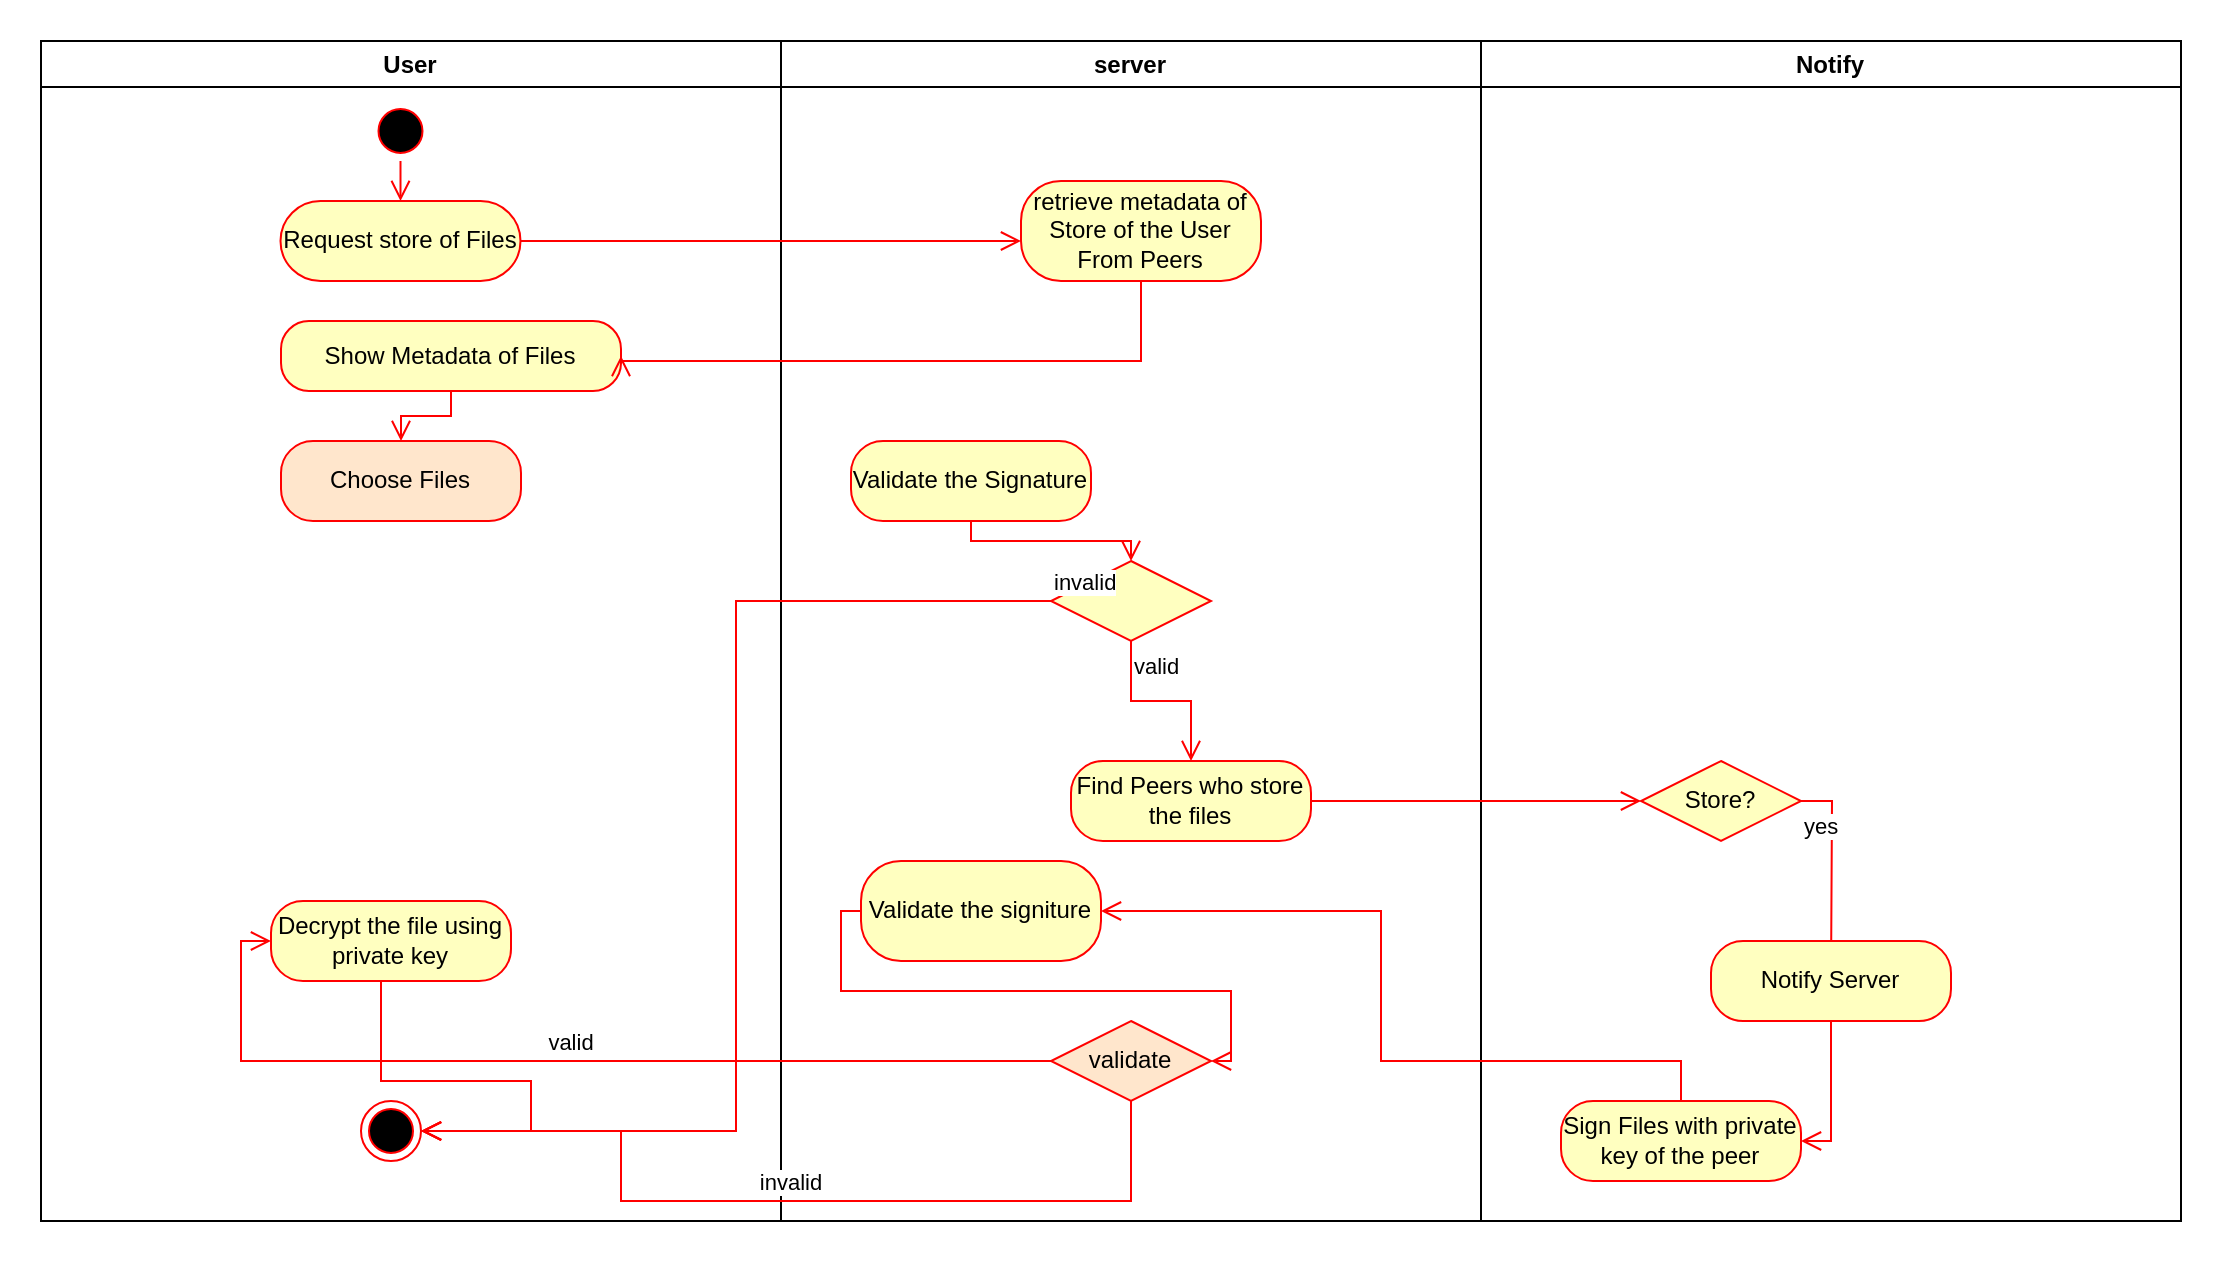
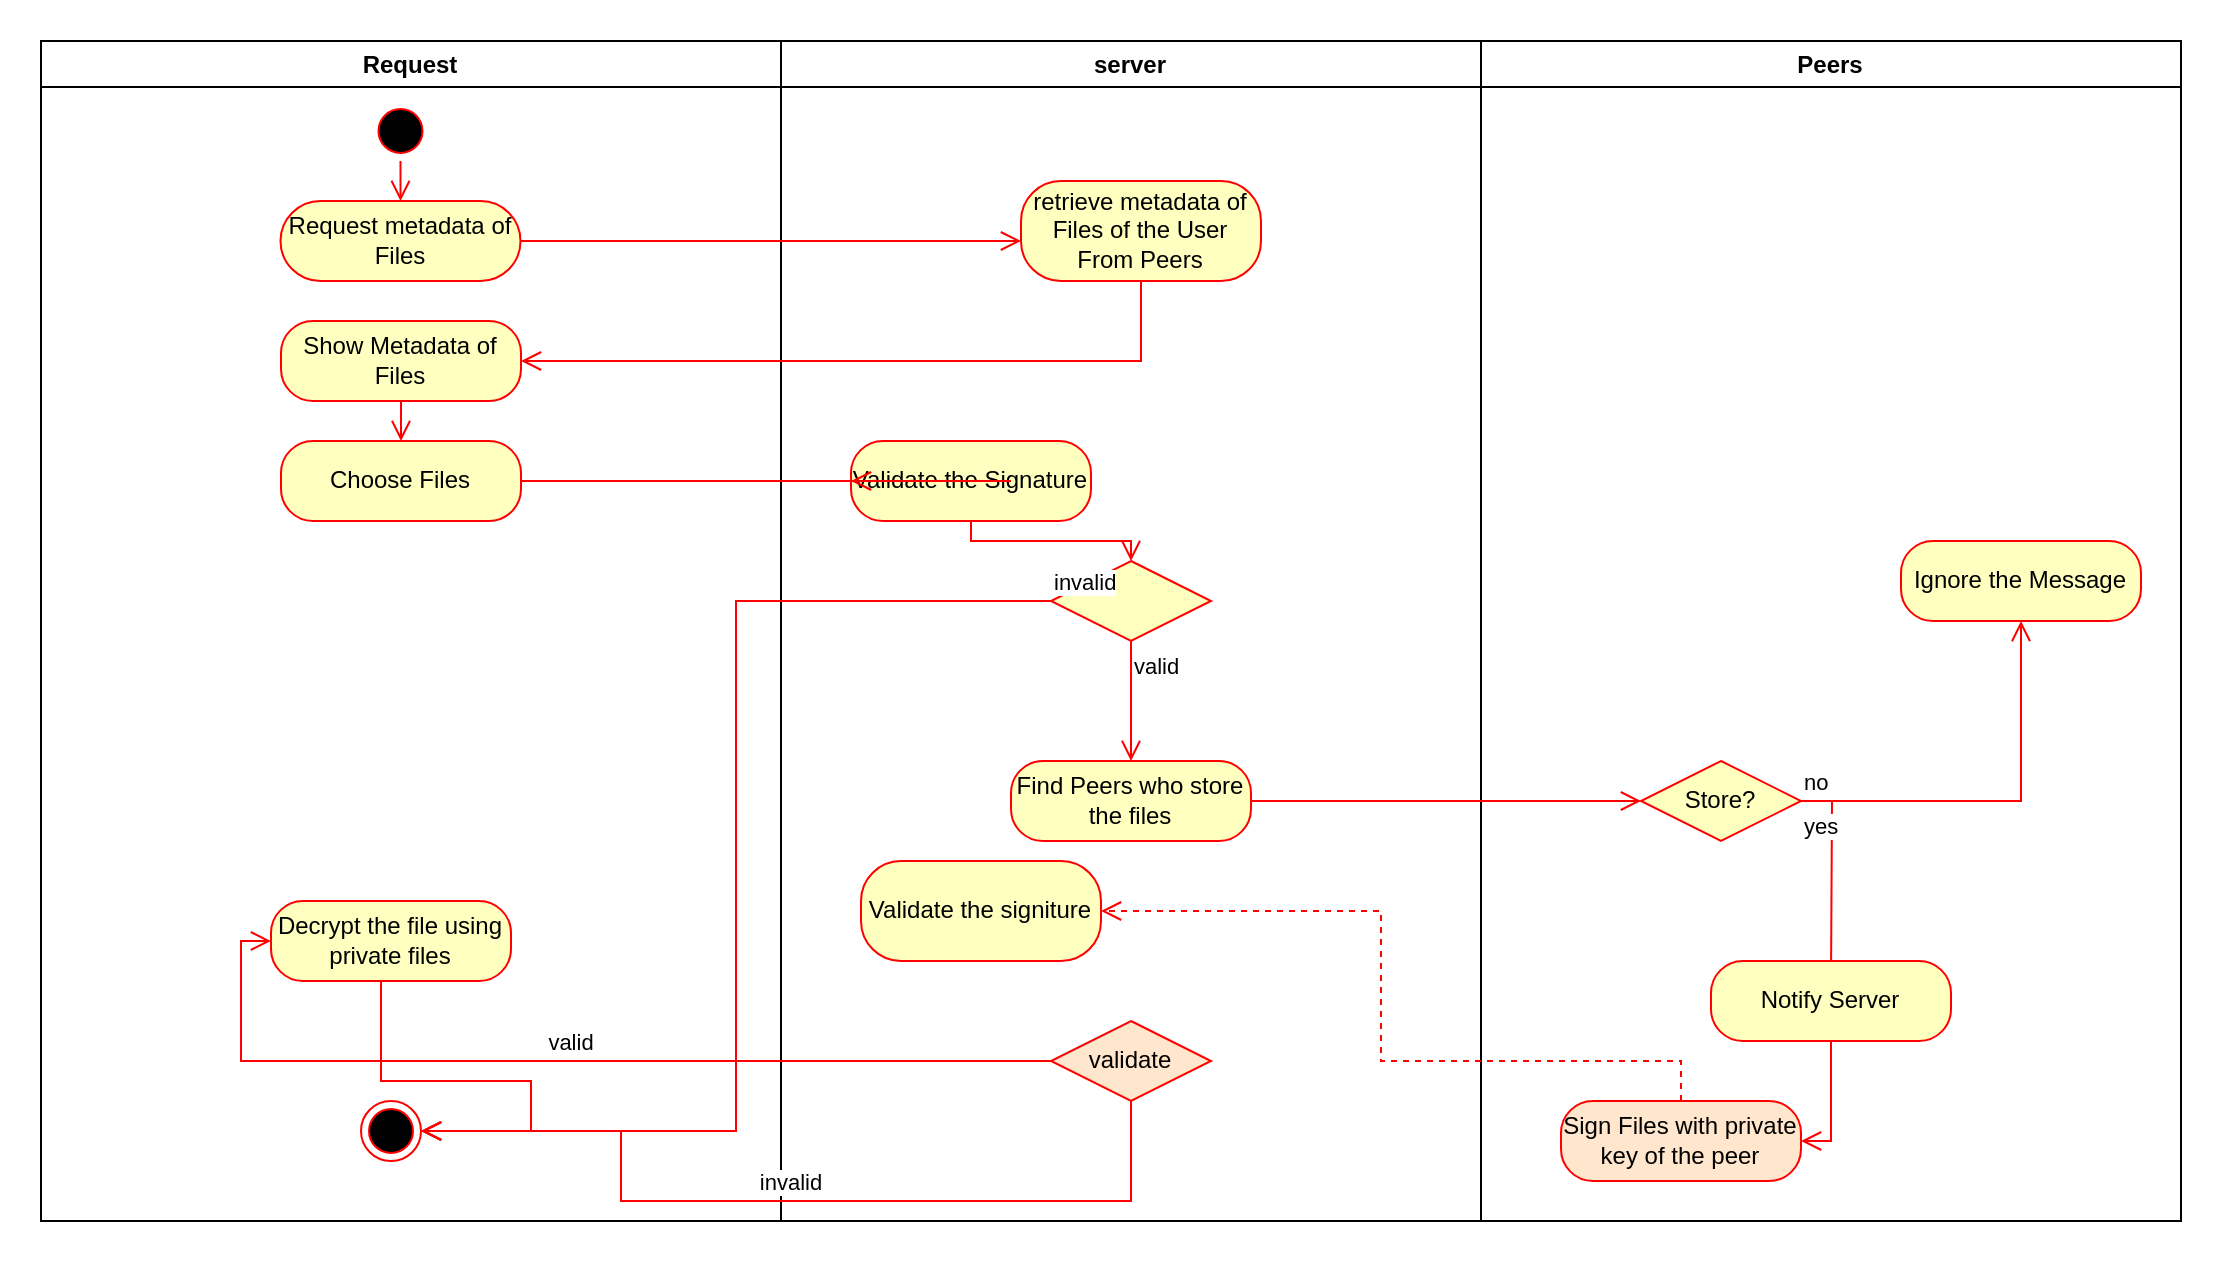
(410, 65) -> (410, 65)
(1830, 65) -> (1830, 65)
(1141, 231) -> (1141, 231)
(401, 241) -> (401, 241)
(451, 356) -> (401, 361)
(401, 481) -> (401, 481)
none -> (975, 481)
none -> (2021, 581)
(1191, 801) -> (1131, 801)
none -> (2016, 801)
(1366, 911) -> (1366, 911)
(391, 941) -> (391, 941)
(1831, 981) -> (1831, 1001)
(1028, 991) -> none
(1681, 1141) -> (1681, 1141)
